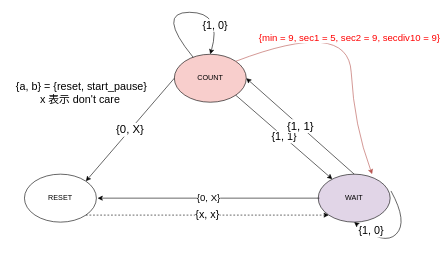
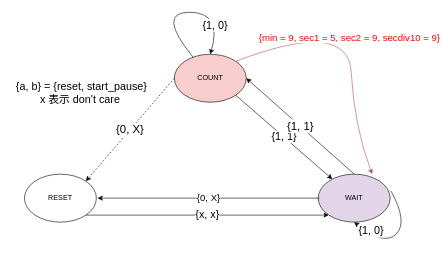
(155, 100) -> (155, 100)
(140, 215) -> (140, 215)
